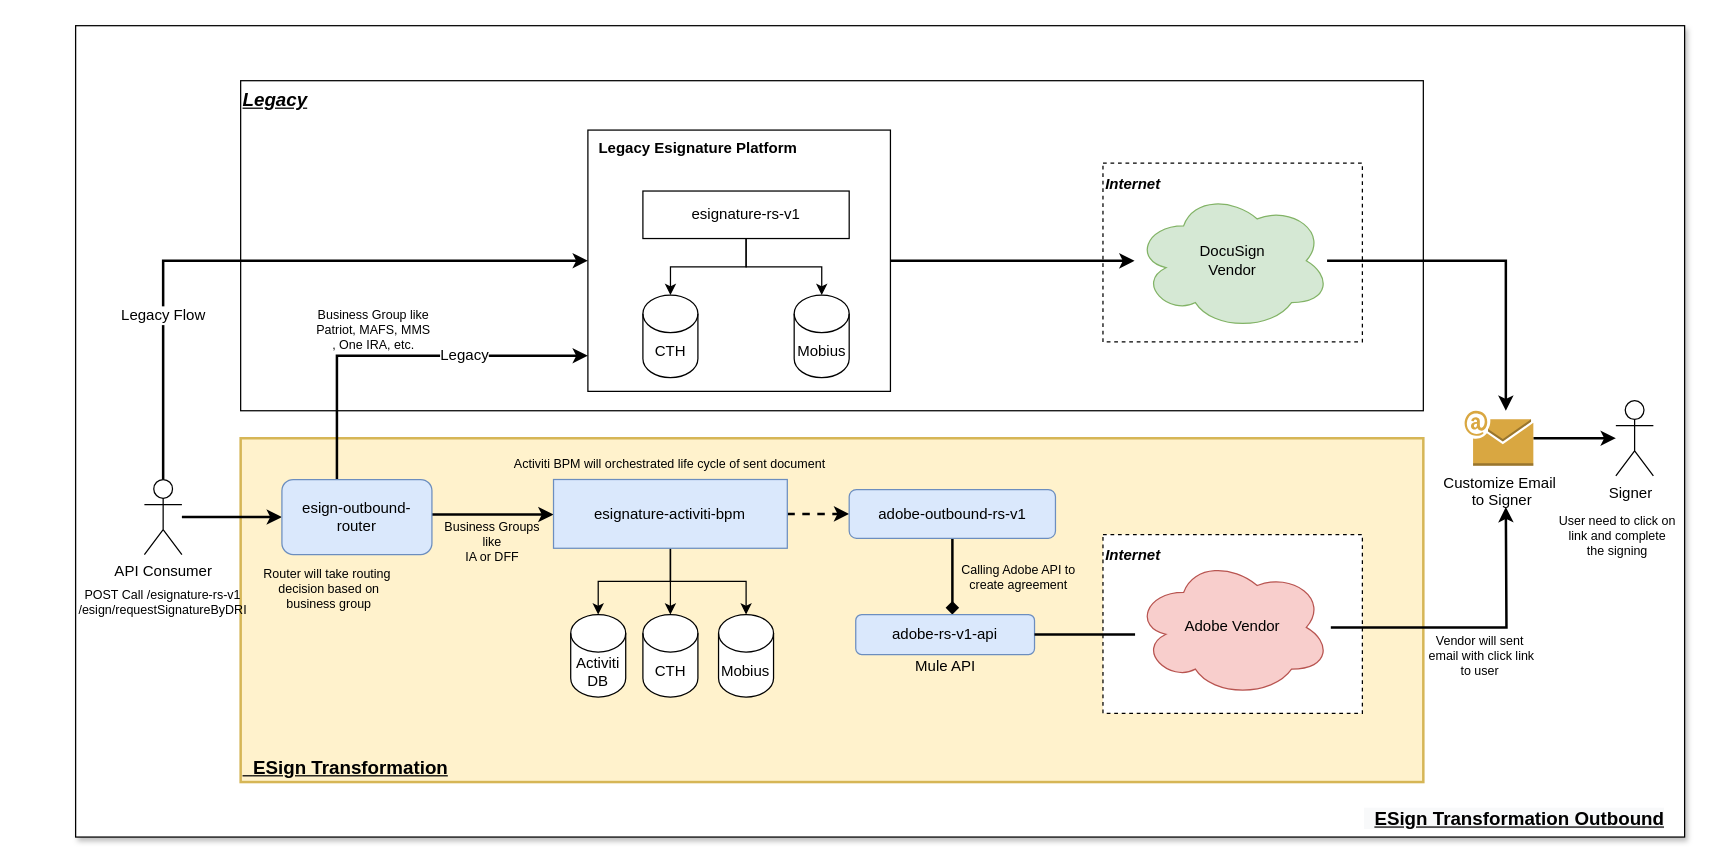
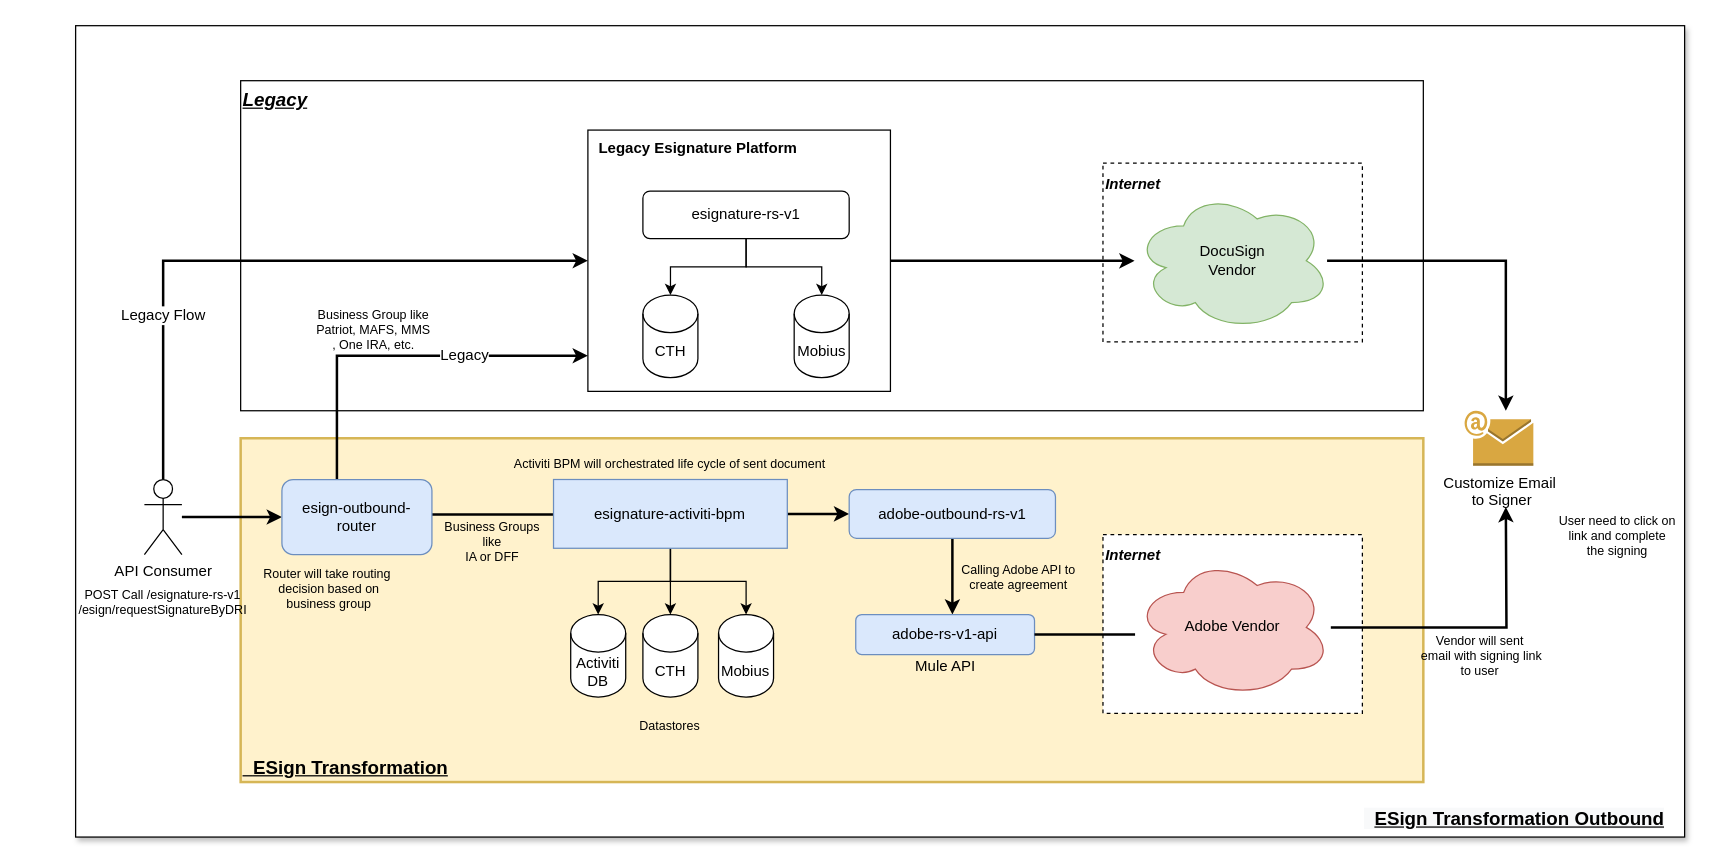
(746, 215) -> (746, 215)
(1569, 438) -> none
(1634, 438) -> none
(541, 514) -> (546, 514)
(812, 514) -> (812, 514)
(952, 601) -> (952, 602)
(1480, 656) -> (1480, 656)
none -> (670, 726)
